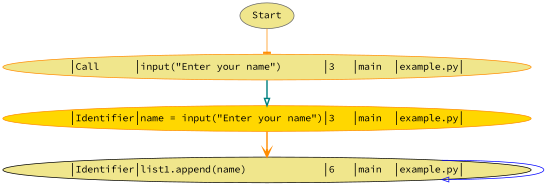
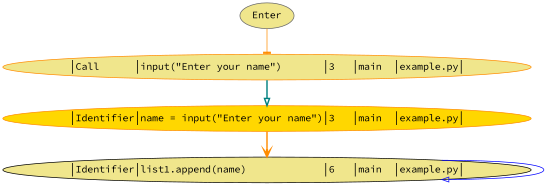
(267, 16) -> (267, 16)
